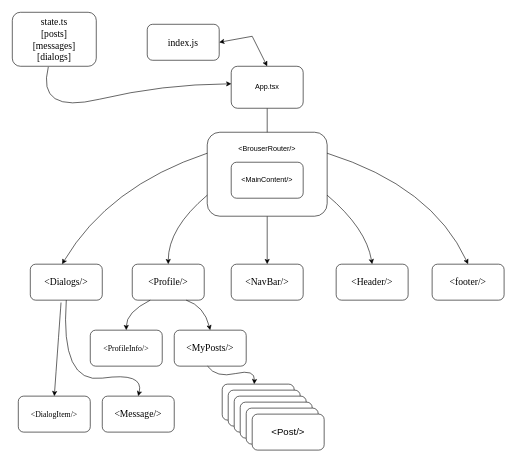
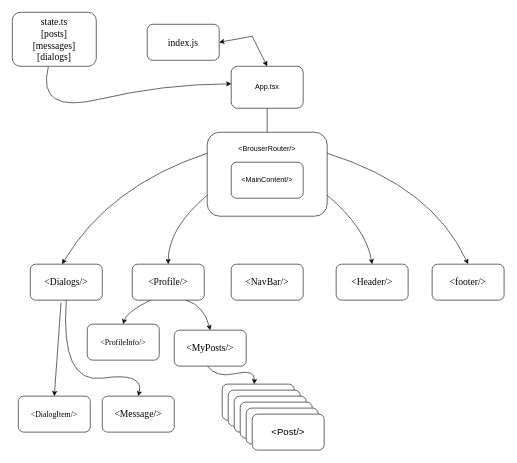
(267, 258) -> none
(126, 348) -> (123, 342)
